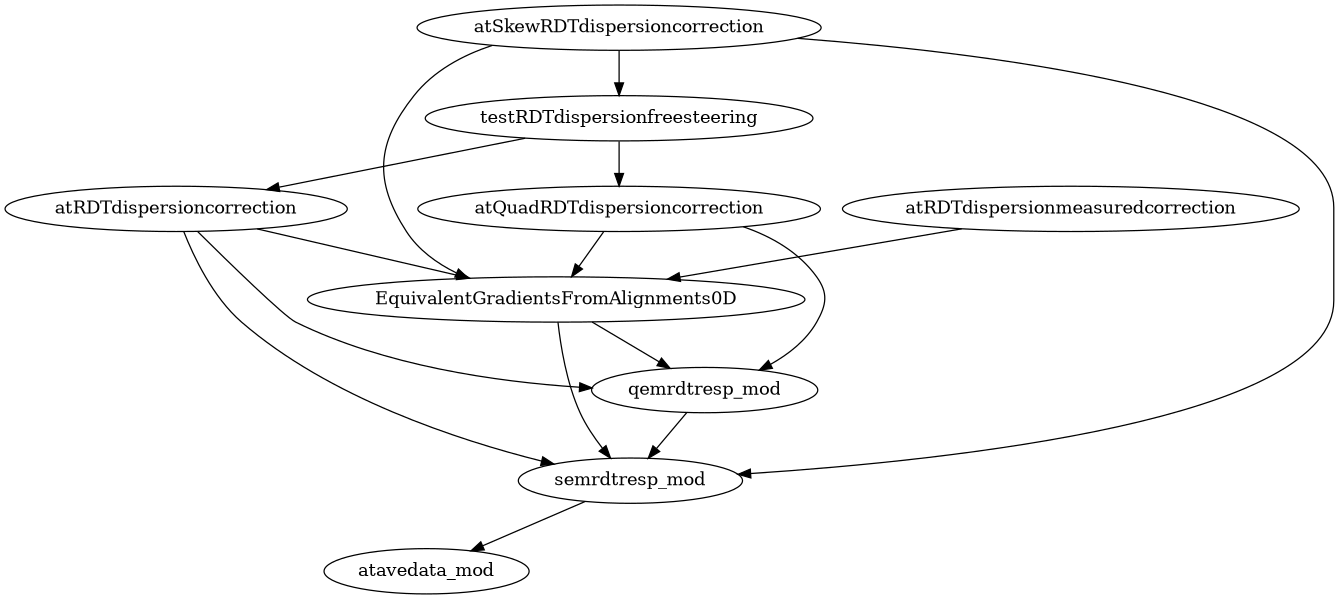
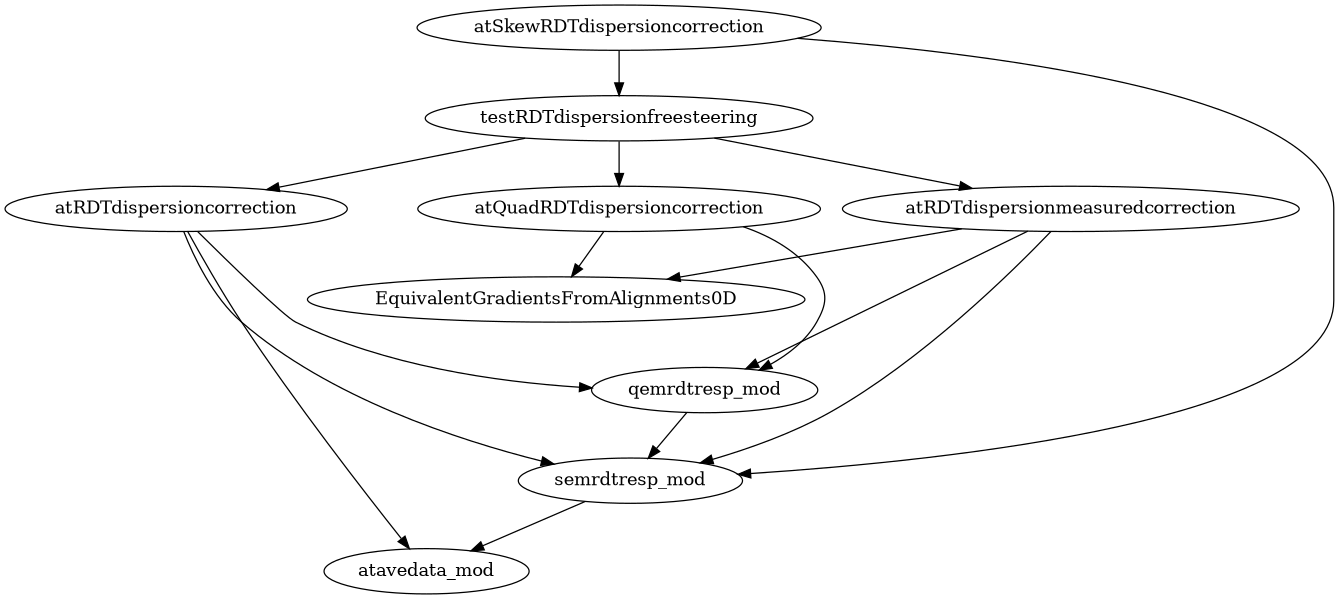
(386, 148) -> none
none -> (837, 162)
(357, 252) -> (288, 389)
(626, 342) -> (893, 297)
(573, 395) -> (897, 369)
